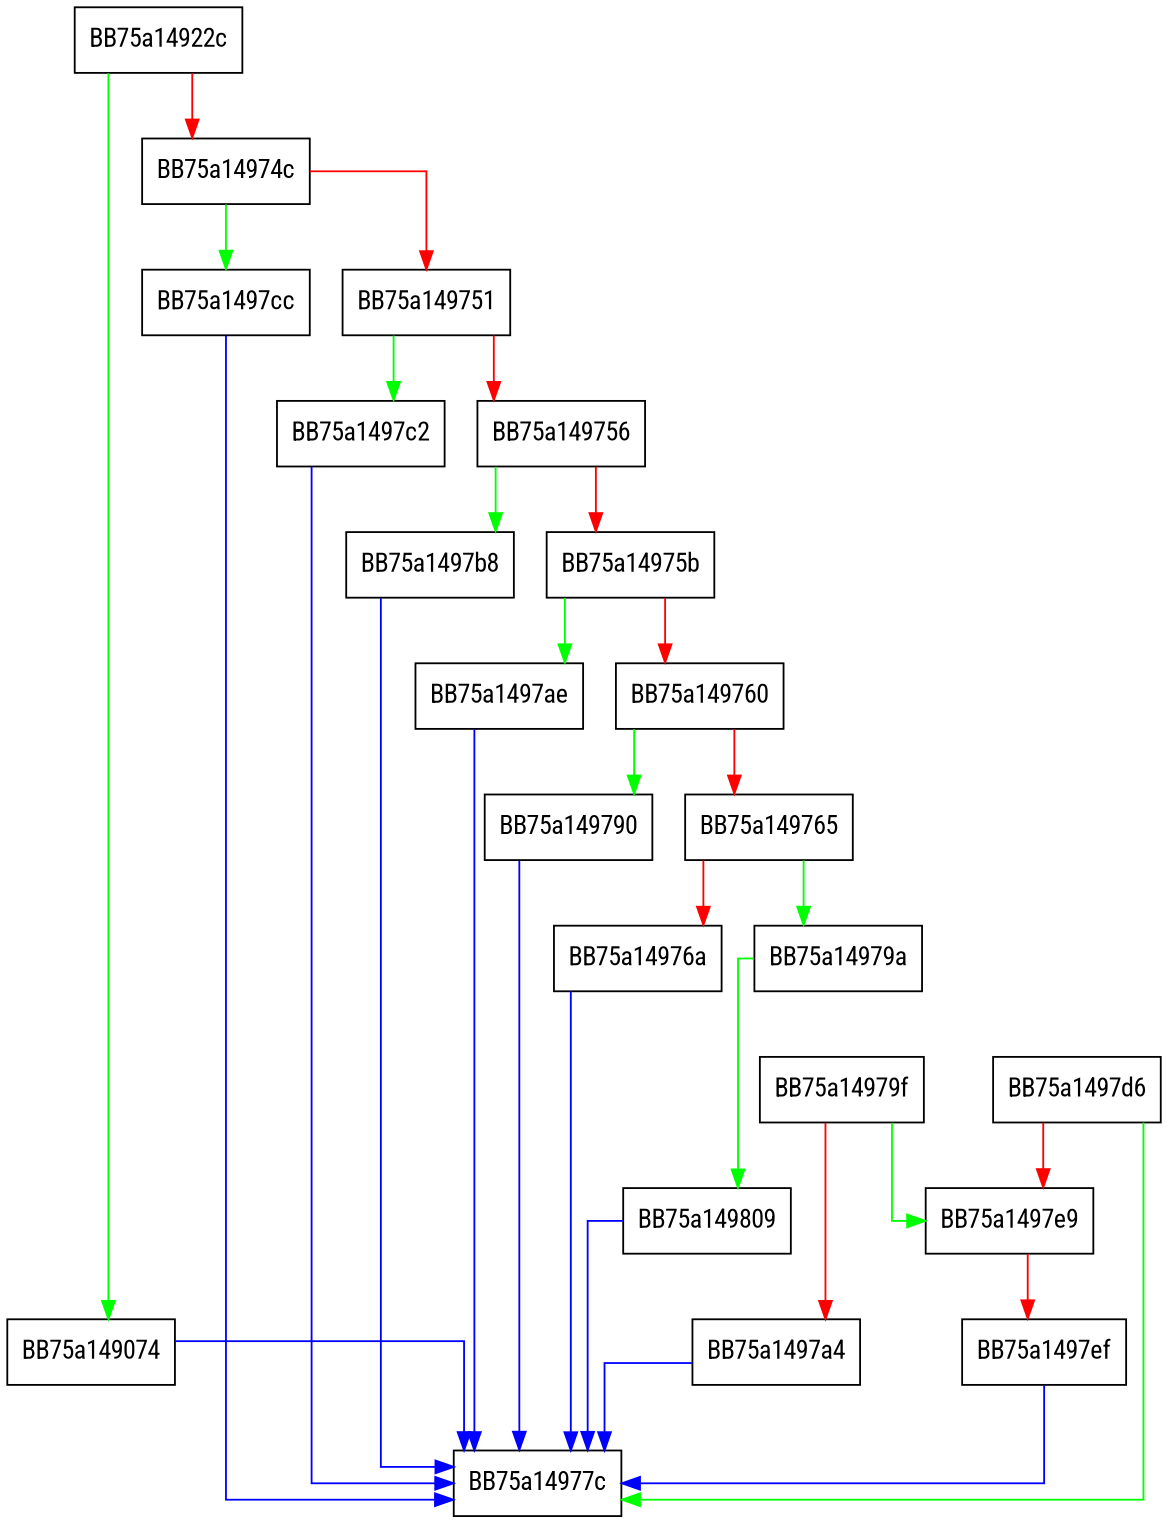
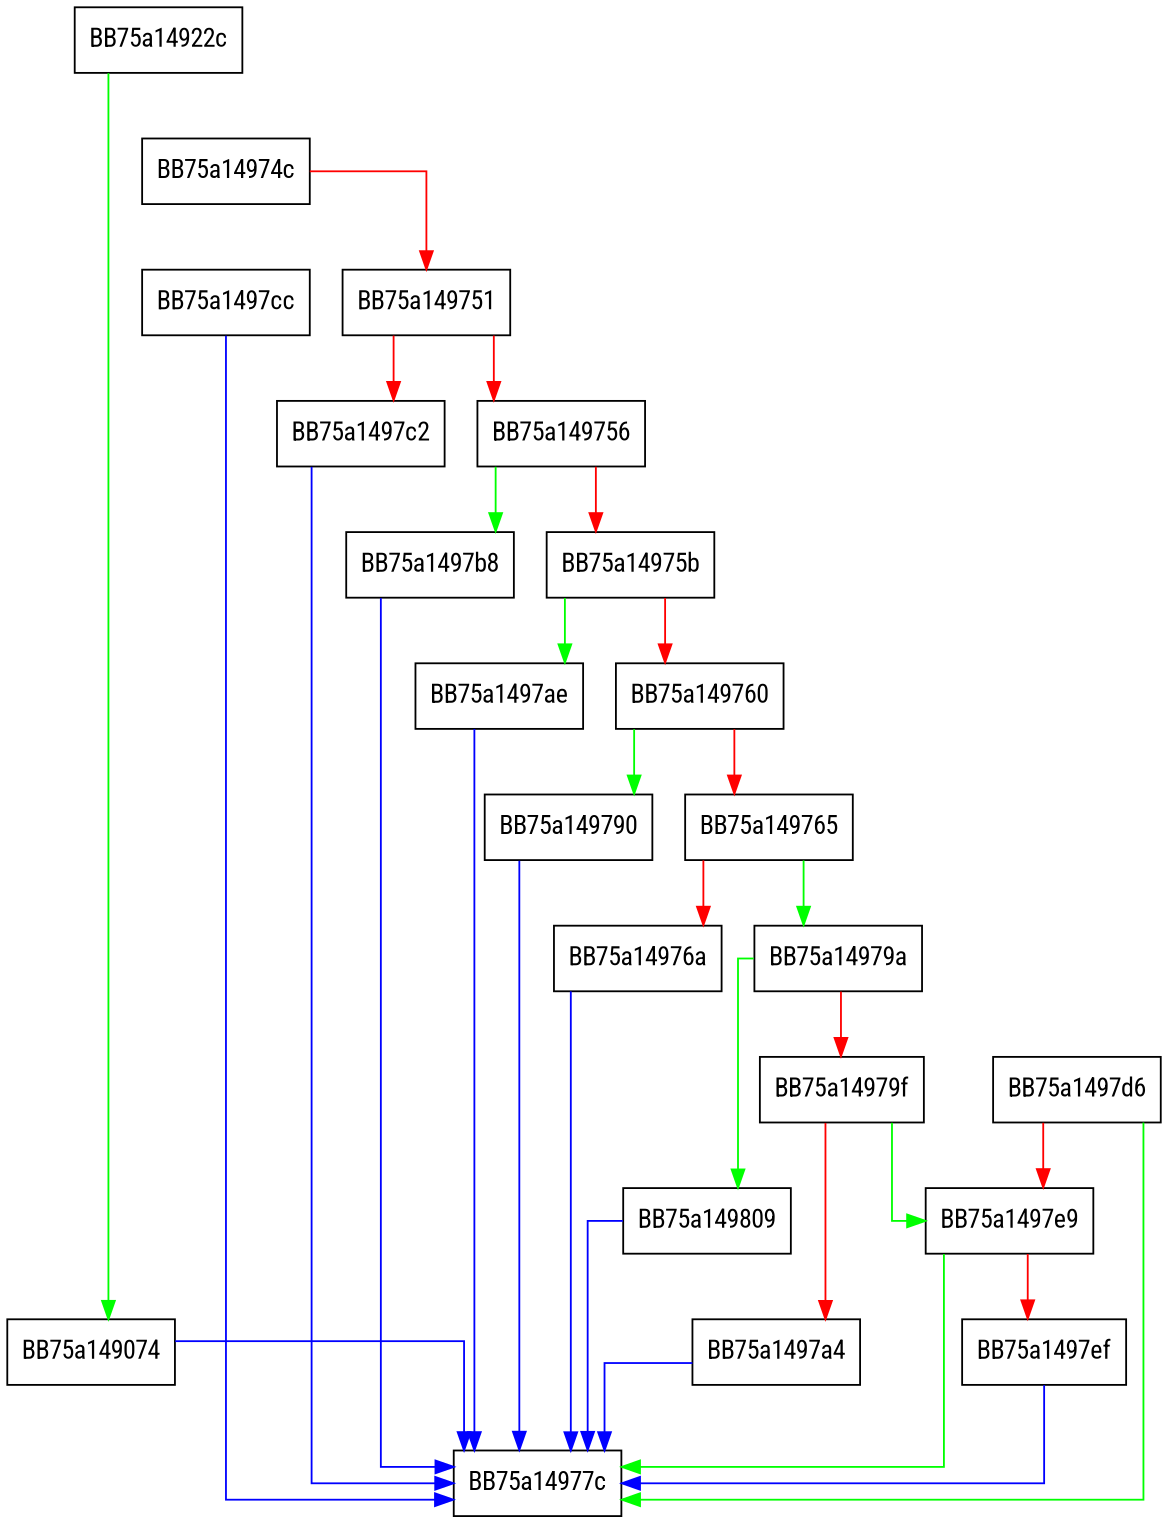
(192, 96) -> none
(226, 228) -> none
(394, 359) -> (394, 359)
none -> (841, 1015)
none -> (898, 1467)
